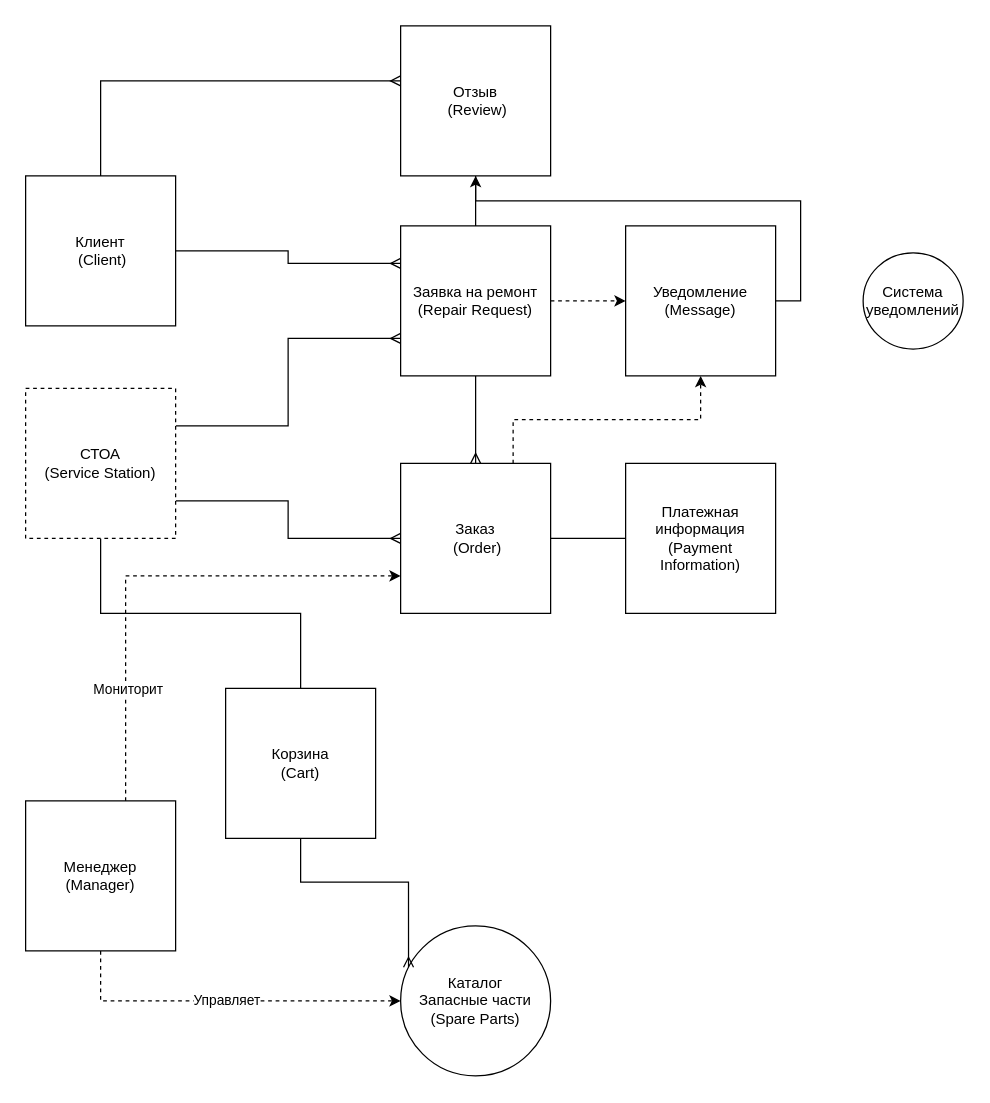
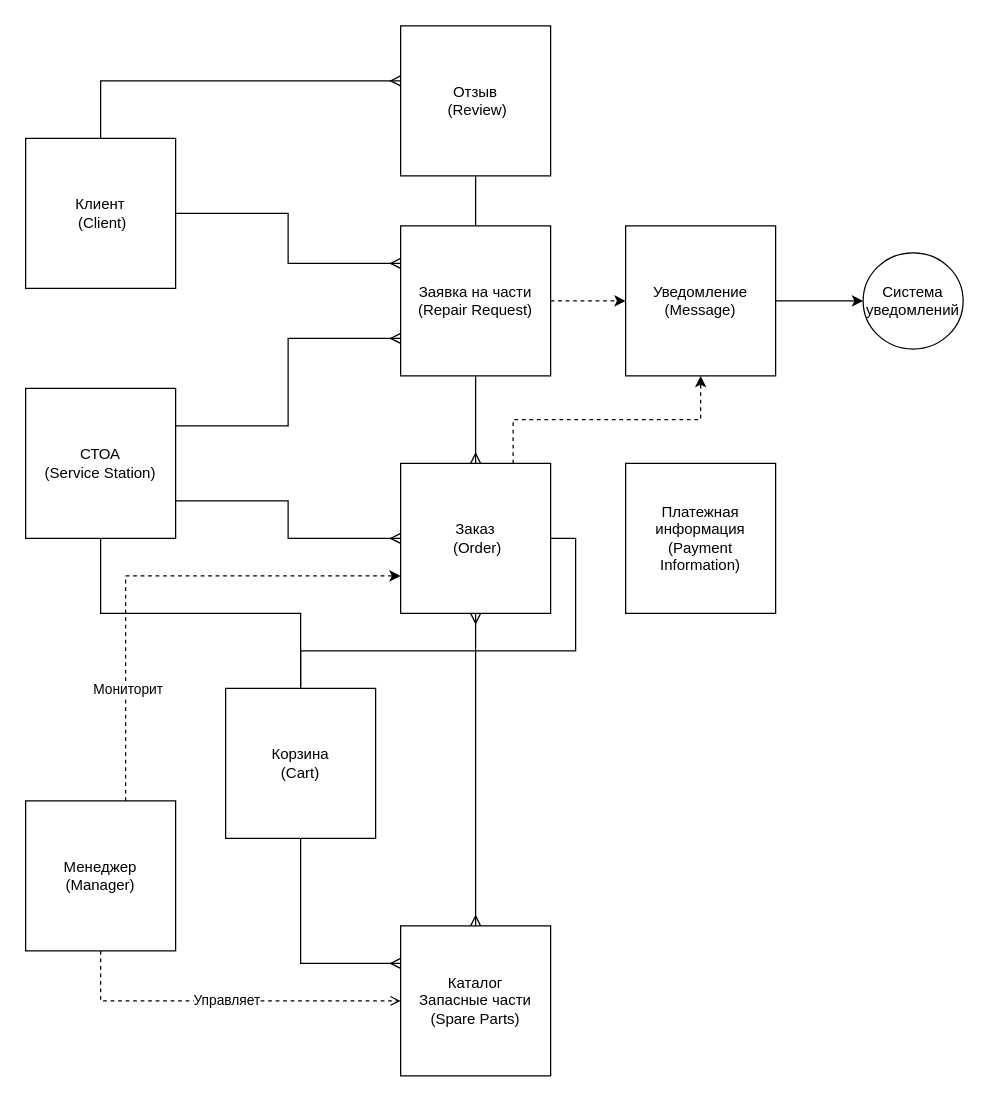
(691, 201) -> (826, 301)
(101, 251) -> (101, 213)
(476, 301) -> (476, 301)
(101, 463) -> (101, 463)
(599, 538) -> (497, 651)
none -> (476, 769)
(391, 1001) -> (393, 1001)
(476, 1001) -> (476, 1001)
